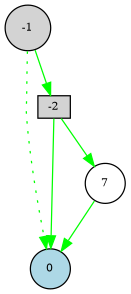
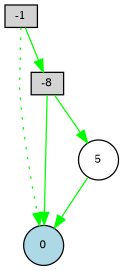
(28, 28) -> (21, 16)
(54, 107) -> (47, 84)
(105, 183) -> (99, 160)
